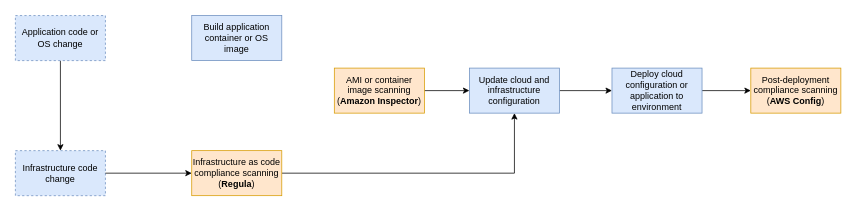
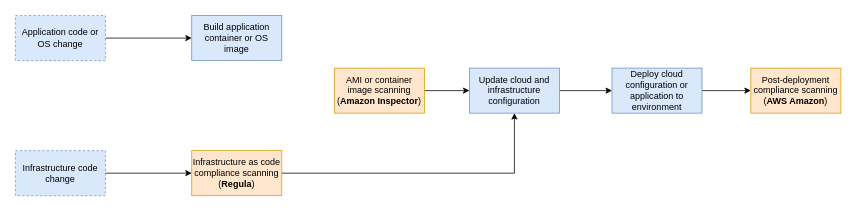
(795, 90) -> (795, 90)
(60, 102) -> (185, 38)
